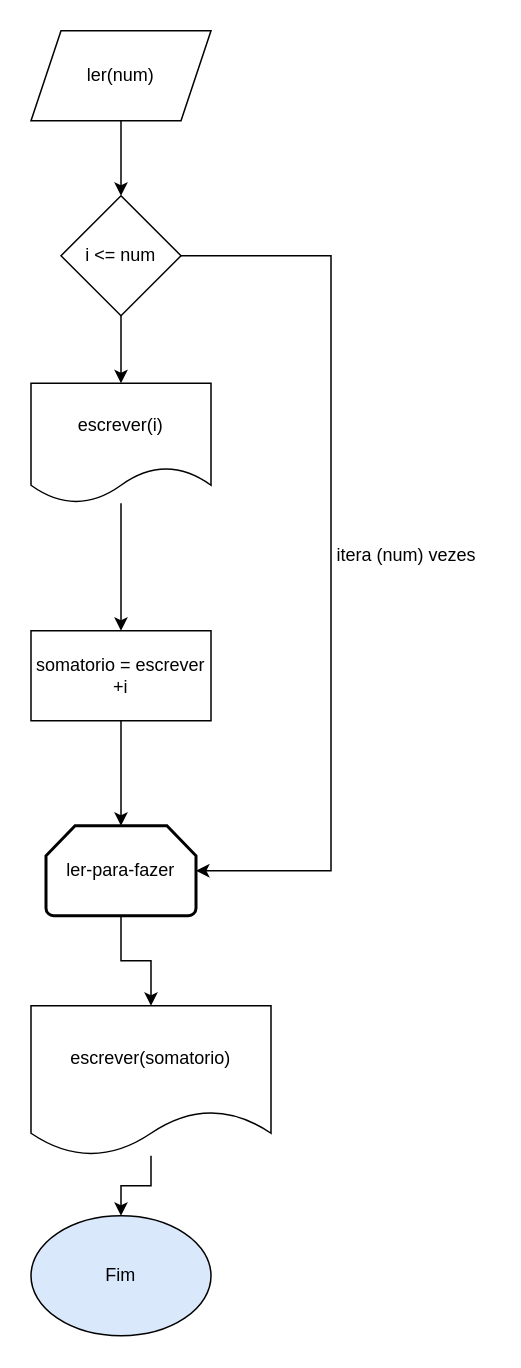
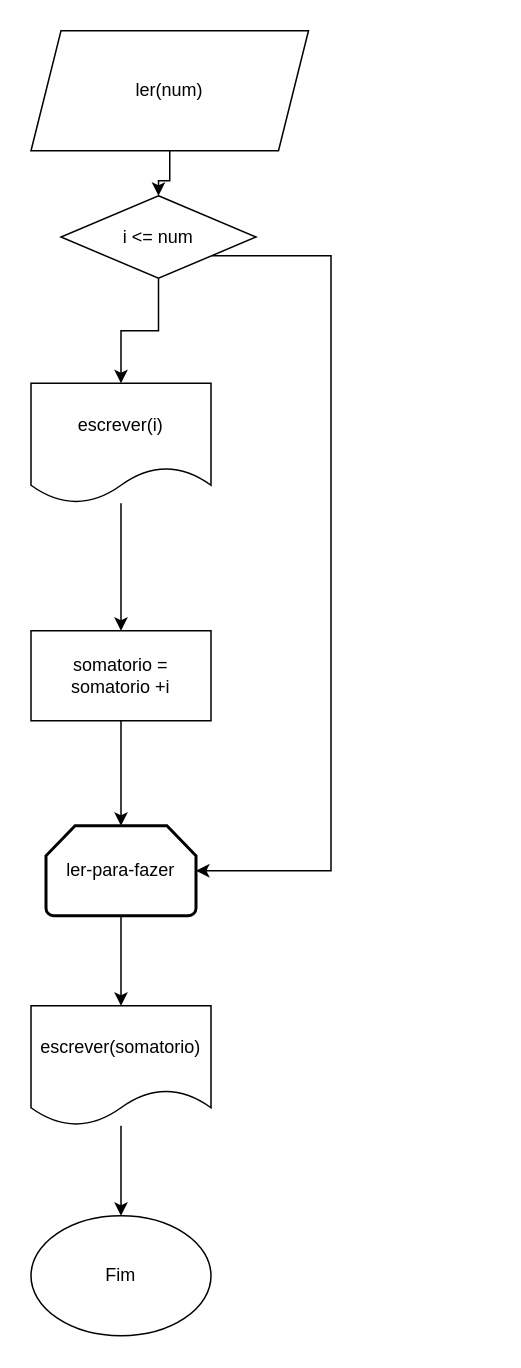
(121, 76) -> (170, 91)
(121, 256) -> (158, 237)
(406, 556) -> none
(121, 676) -> (121, 676)
(151, 1081) -> (121, 1066)
(121, 1276) -> (121, 1276)
